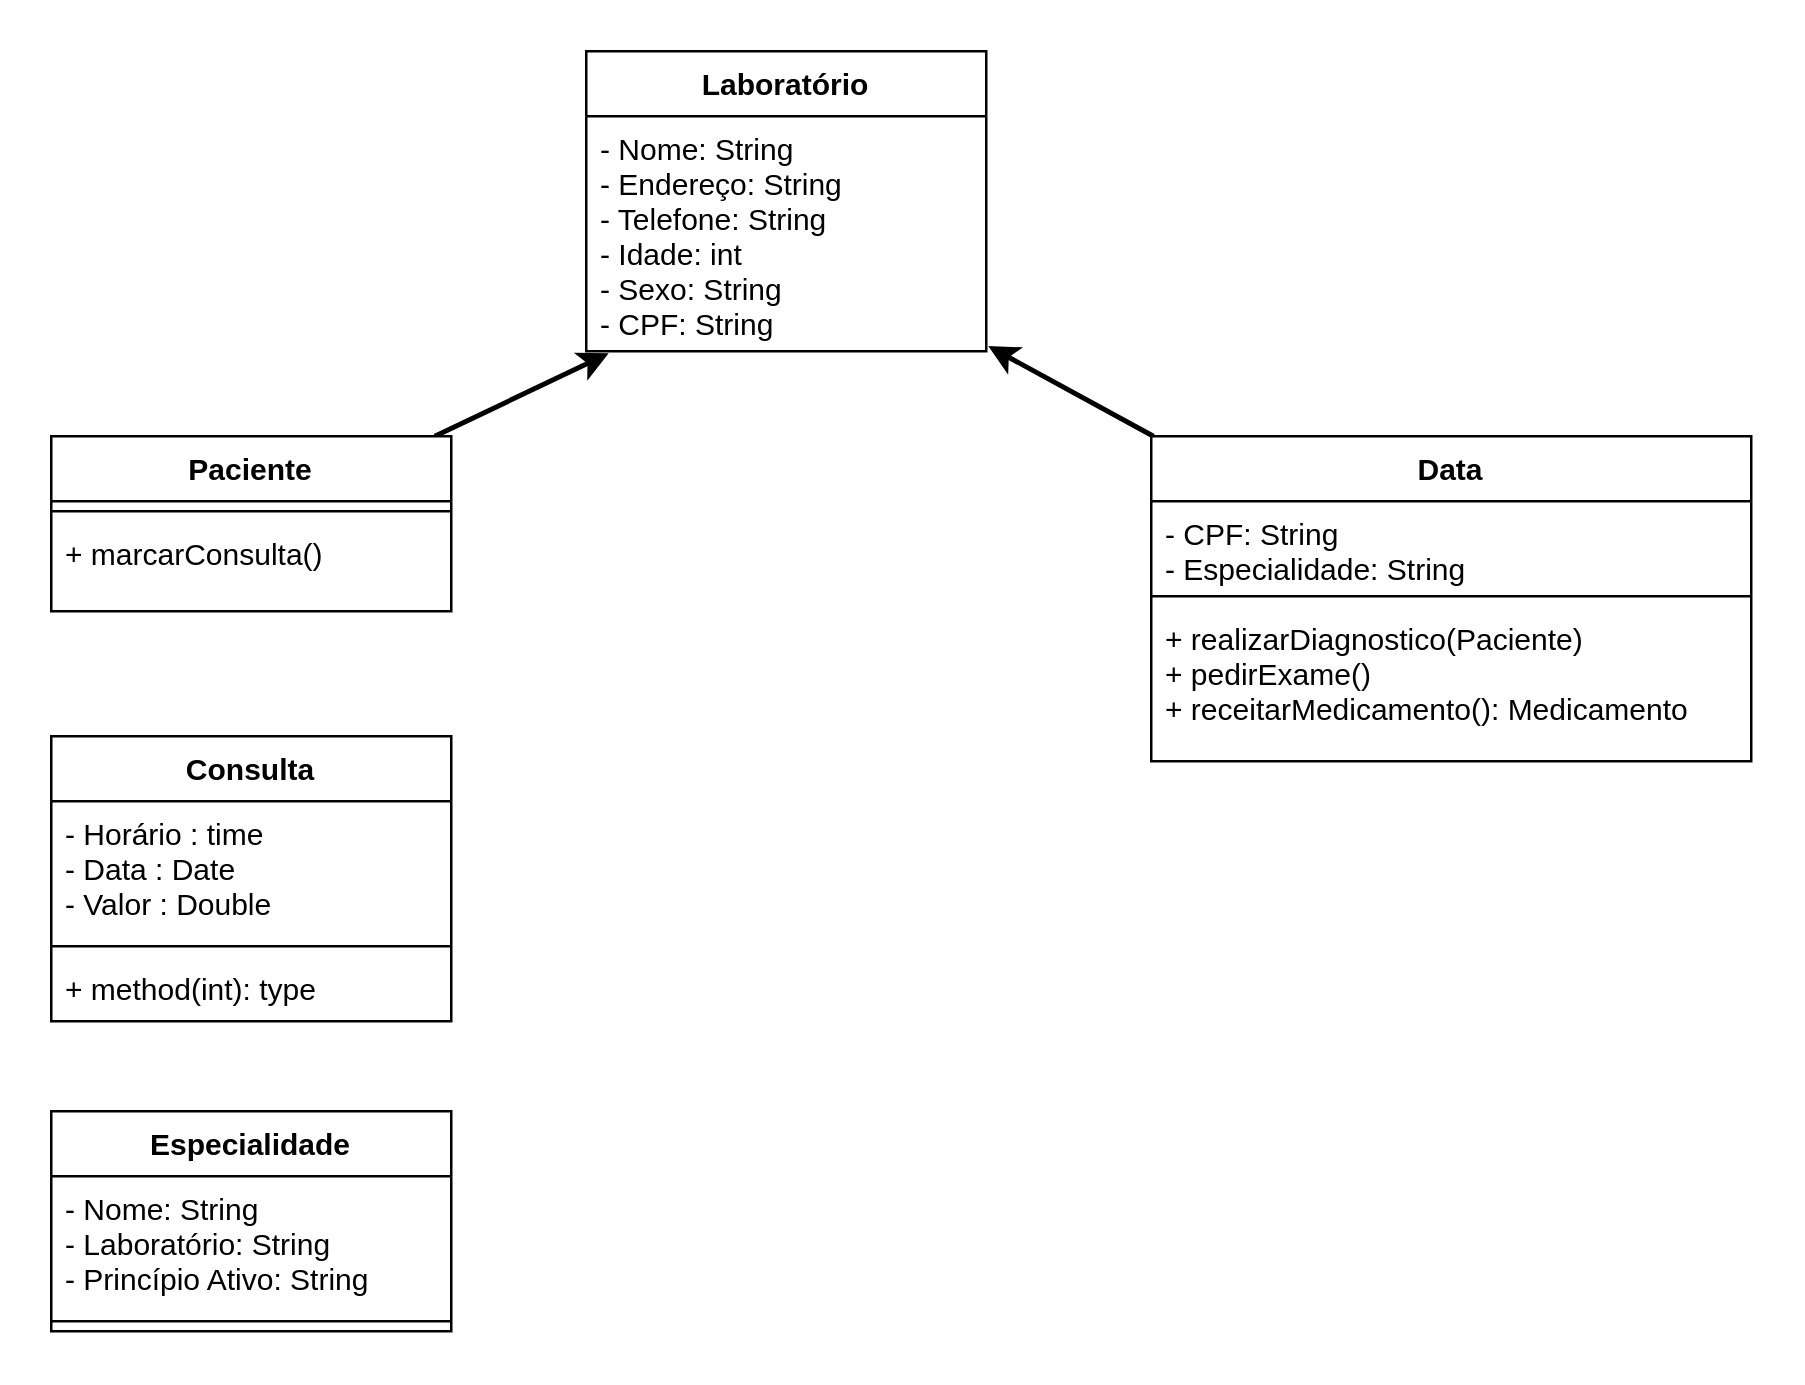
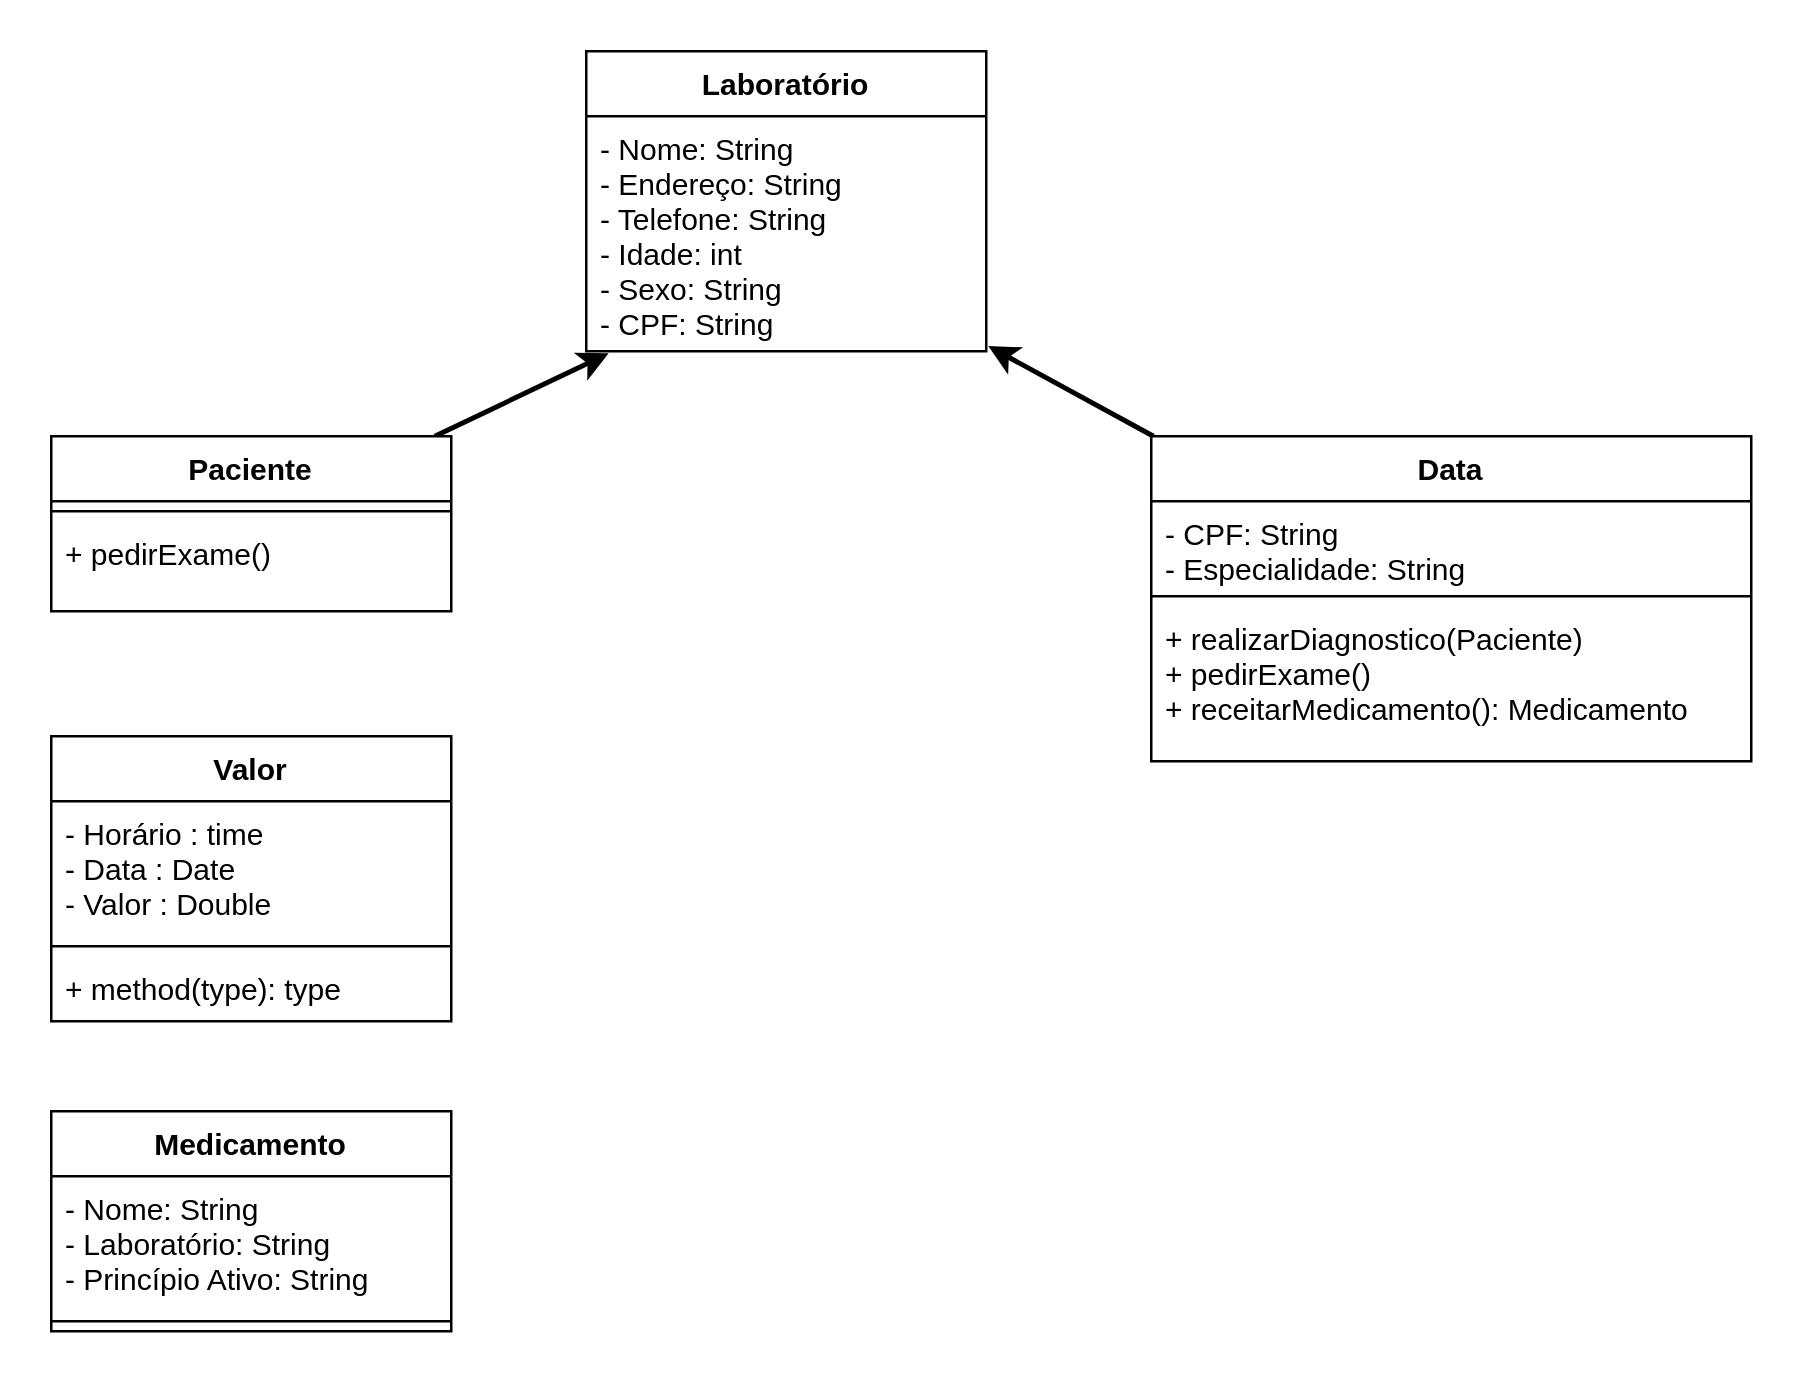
(208, 555) -> (175, 555)
(250, 770) -> (250, 770)
(209, 990) -> (221, 990)
(250, 1145) -> (250, 1145)
